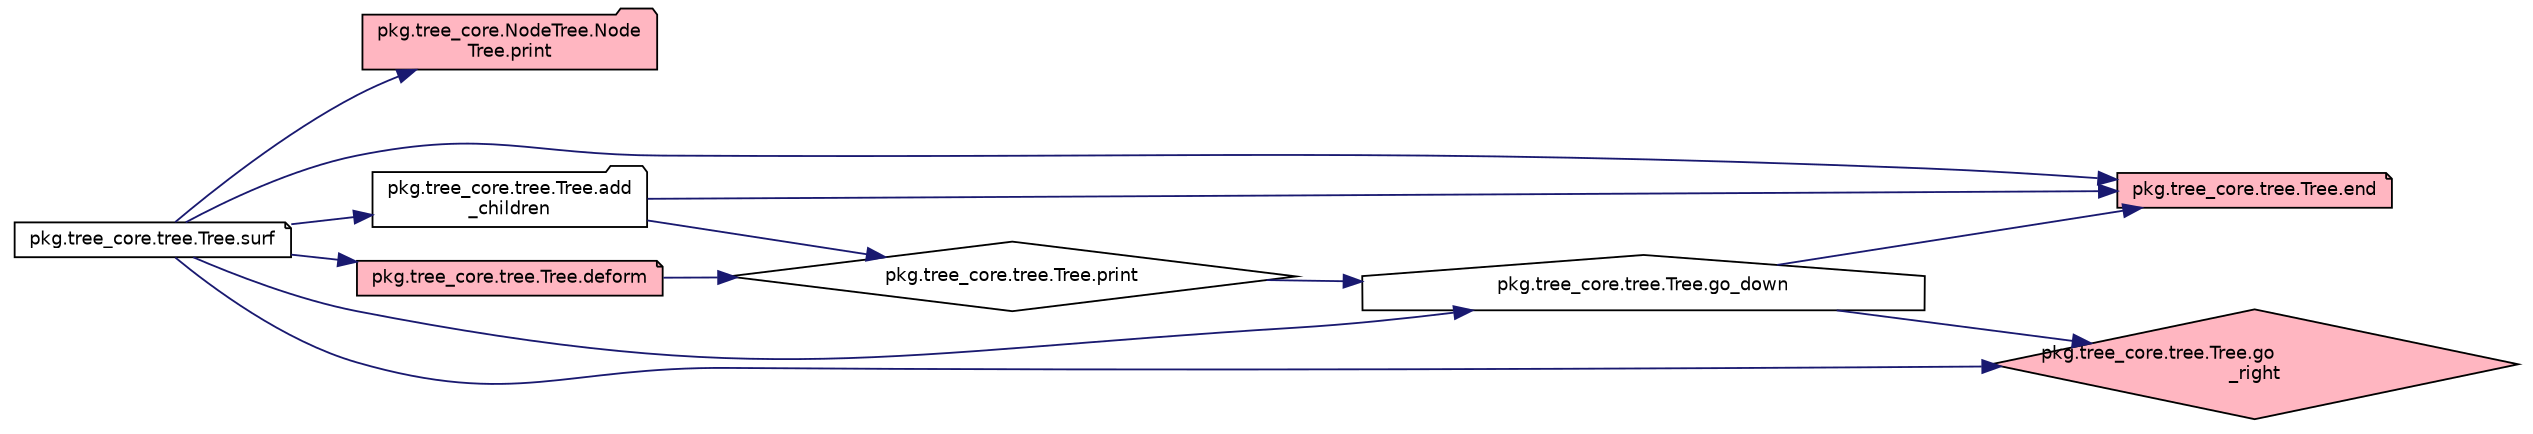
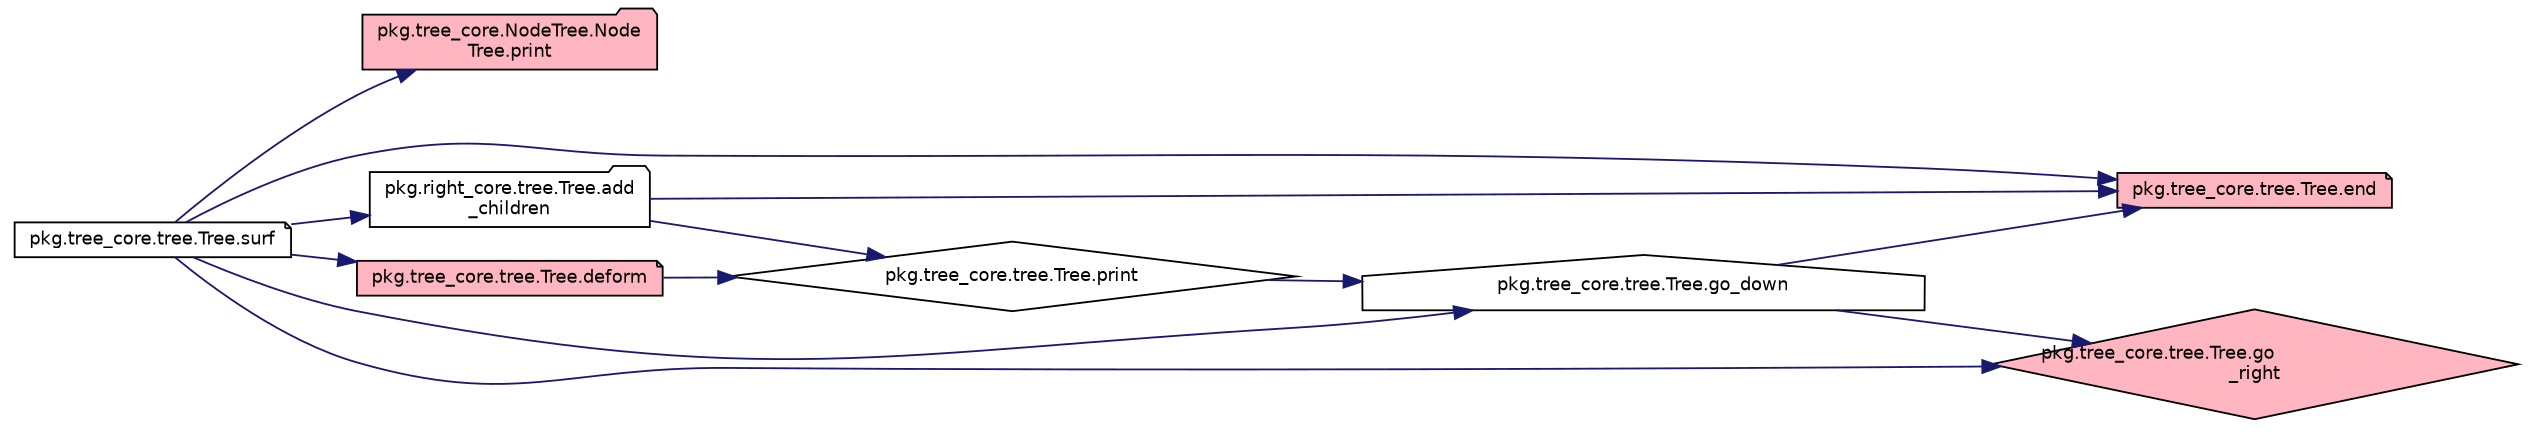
(510, 200) -> (510, 200)
